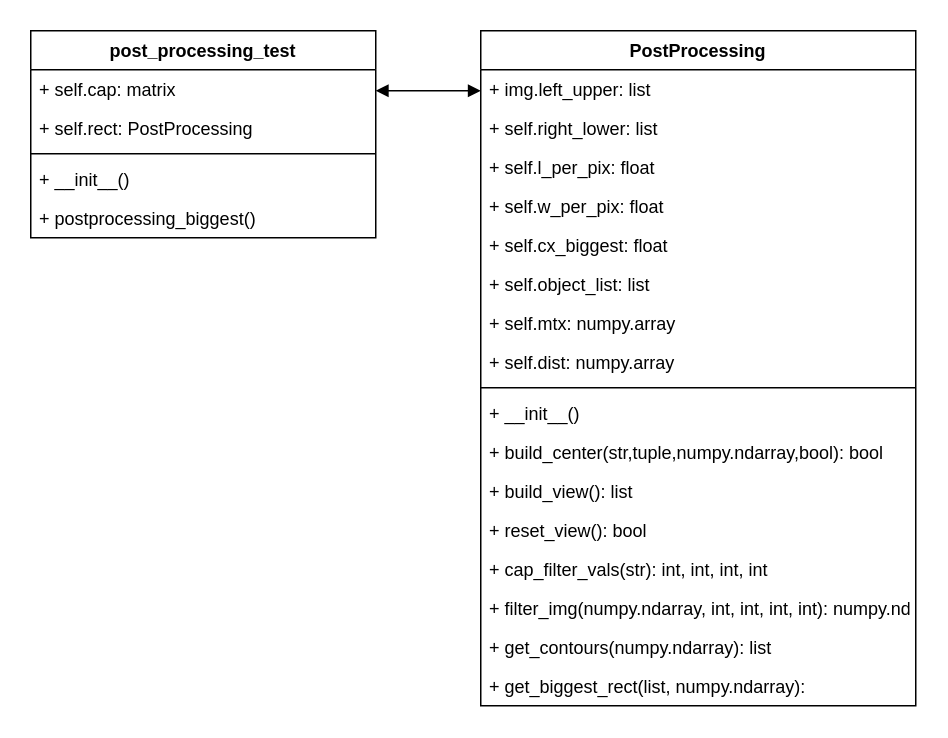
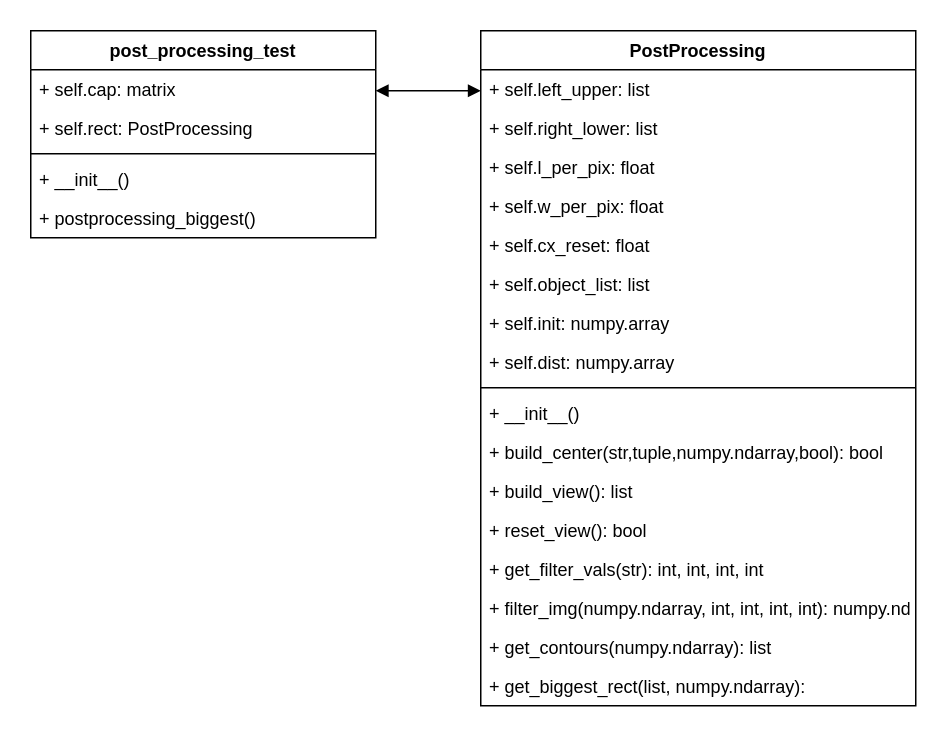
(581, 90) -> (586, 90)
(594, 246) -> (586, 246)
(591, 324) -> (591, 324)
(663, 570) -> (663, 570)
